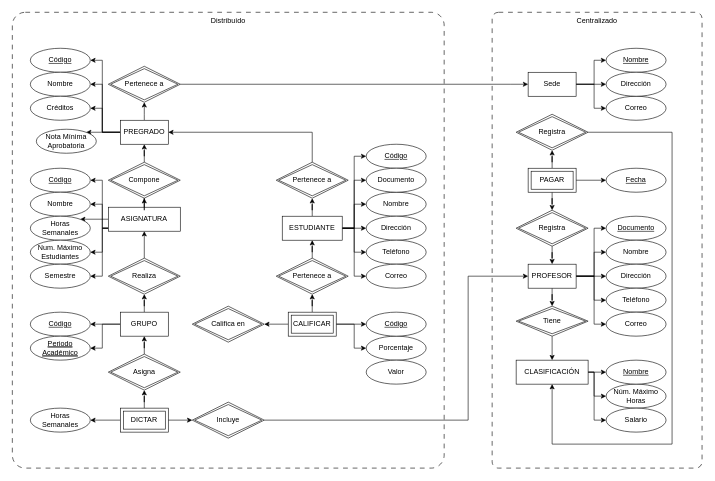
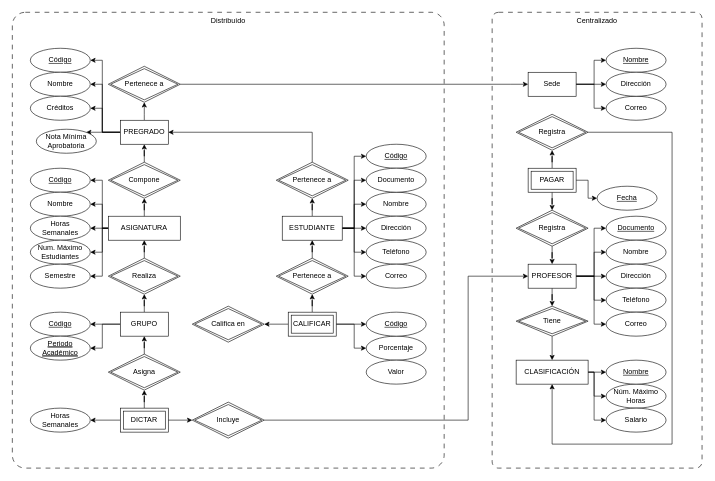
(636, 180) -> (627, 198)
(144, 219) -> (144, 228)
